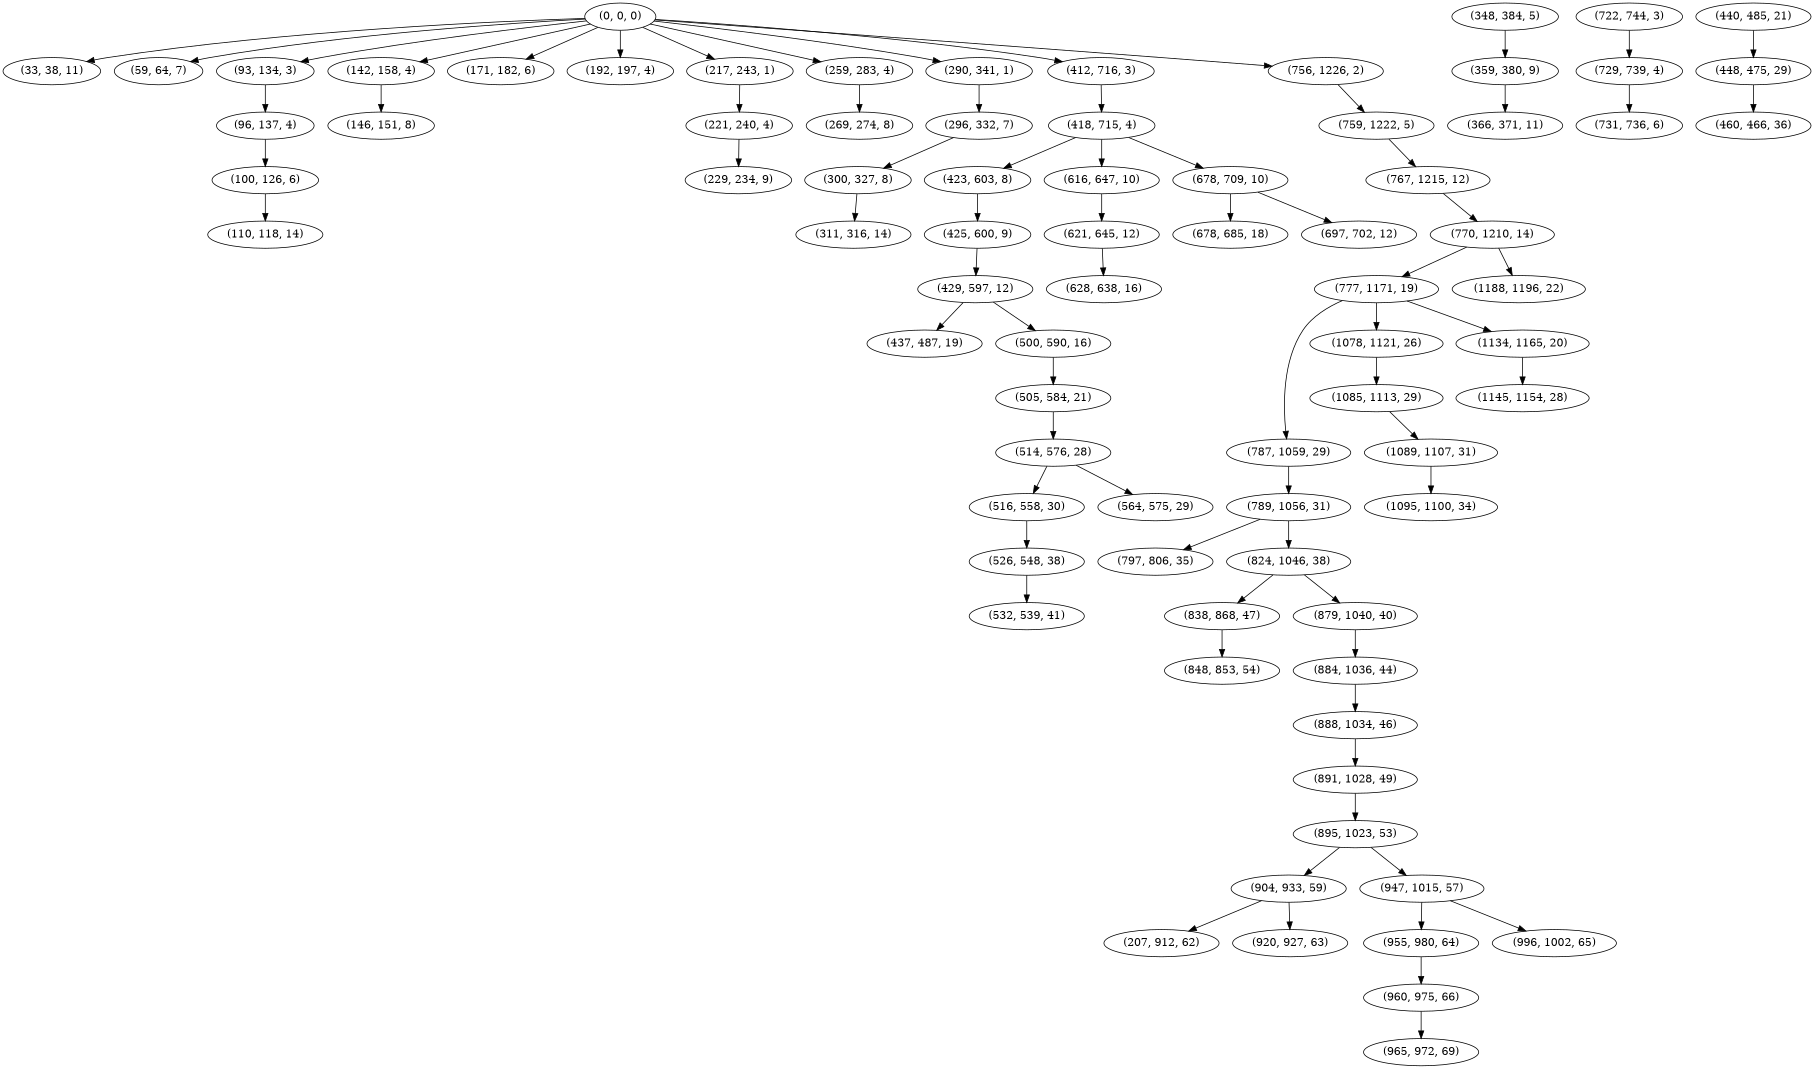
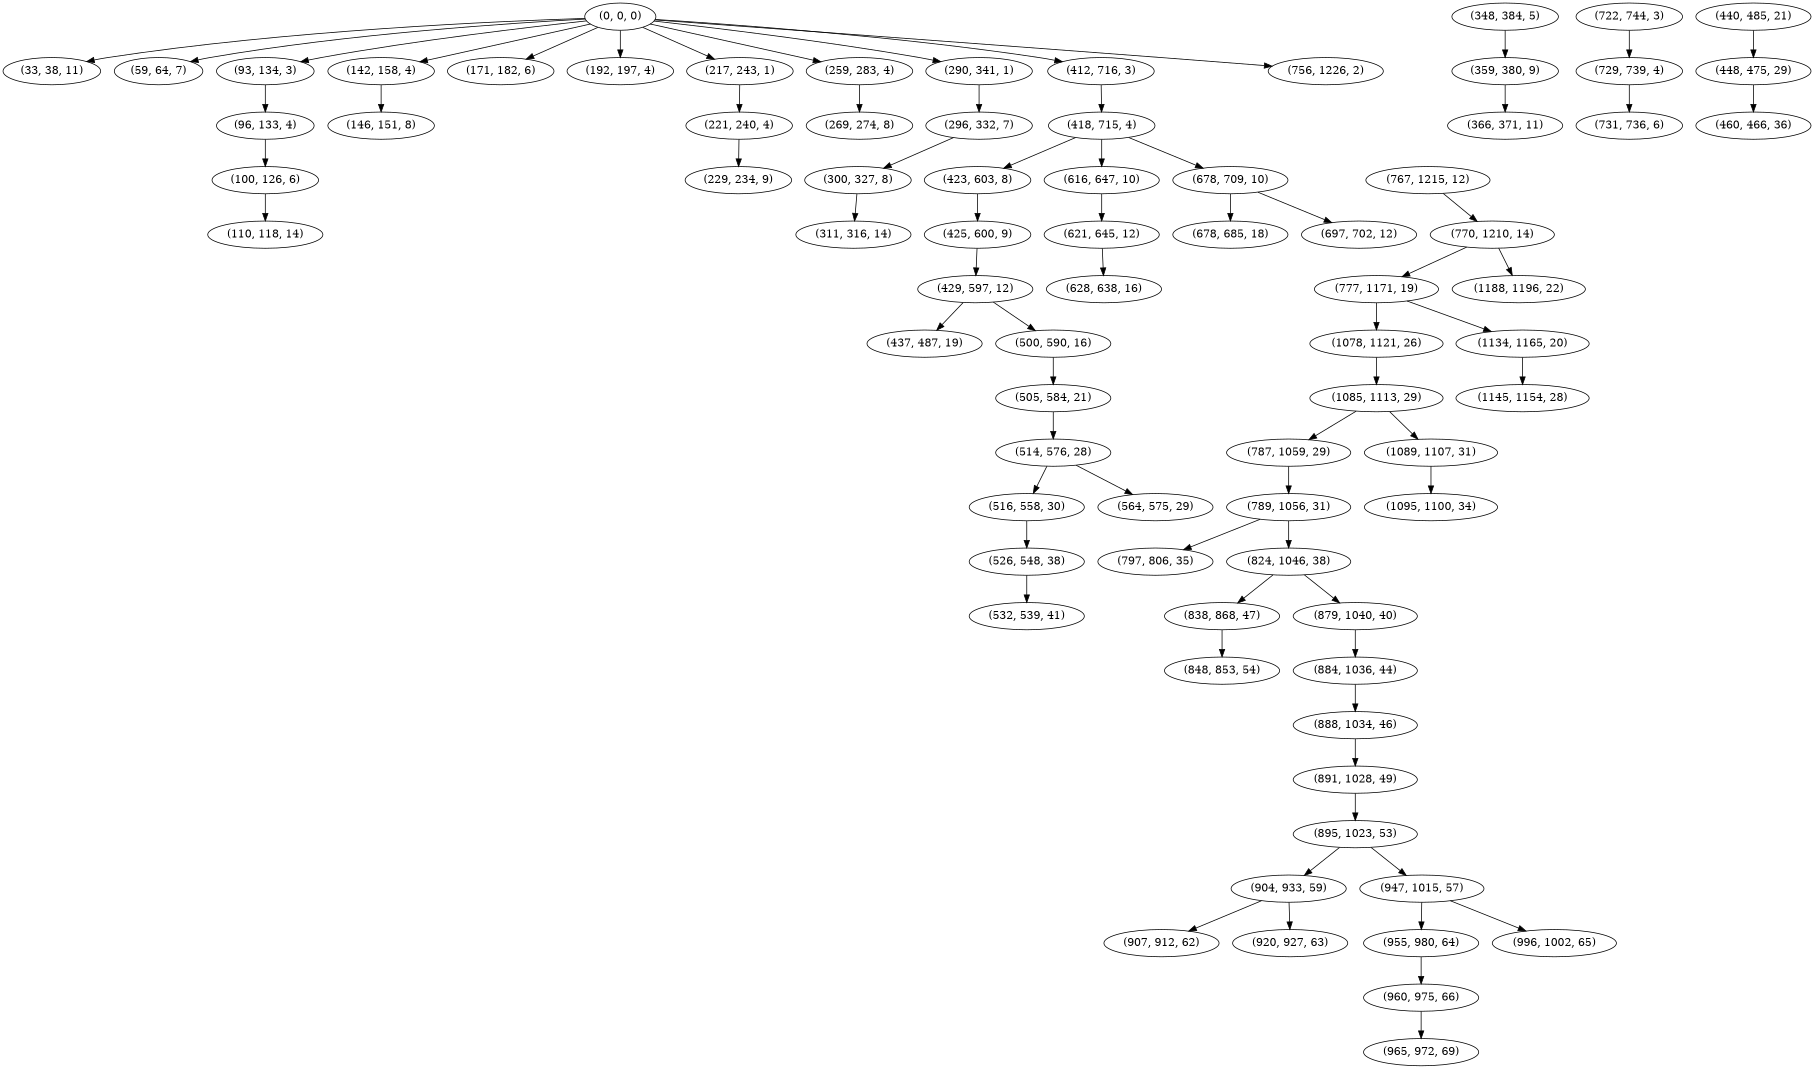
(265, 126) -> (265, 126)
(1377, 126) -> none
(1291, 355) -> (1336, 423)
(1162, 943) -> (1162, 943)
